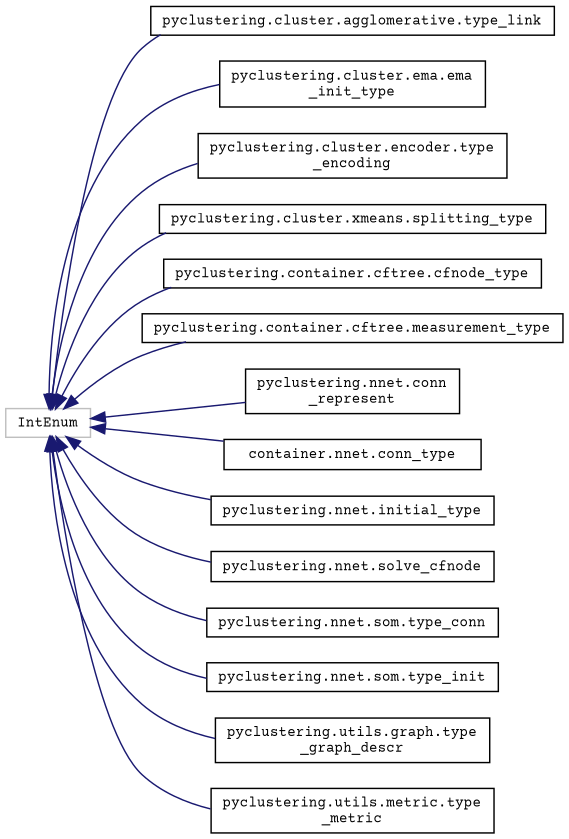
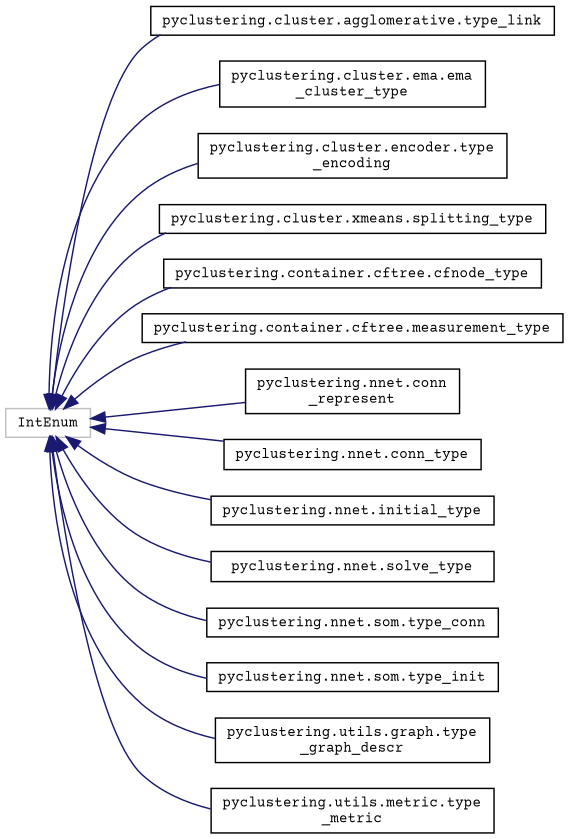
(353, 84) -> (353, 84)
(353, 455) -> (353, 455)
(353, 567) -> (353, 567)
